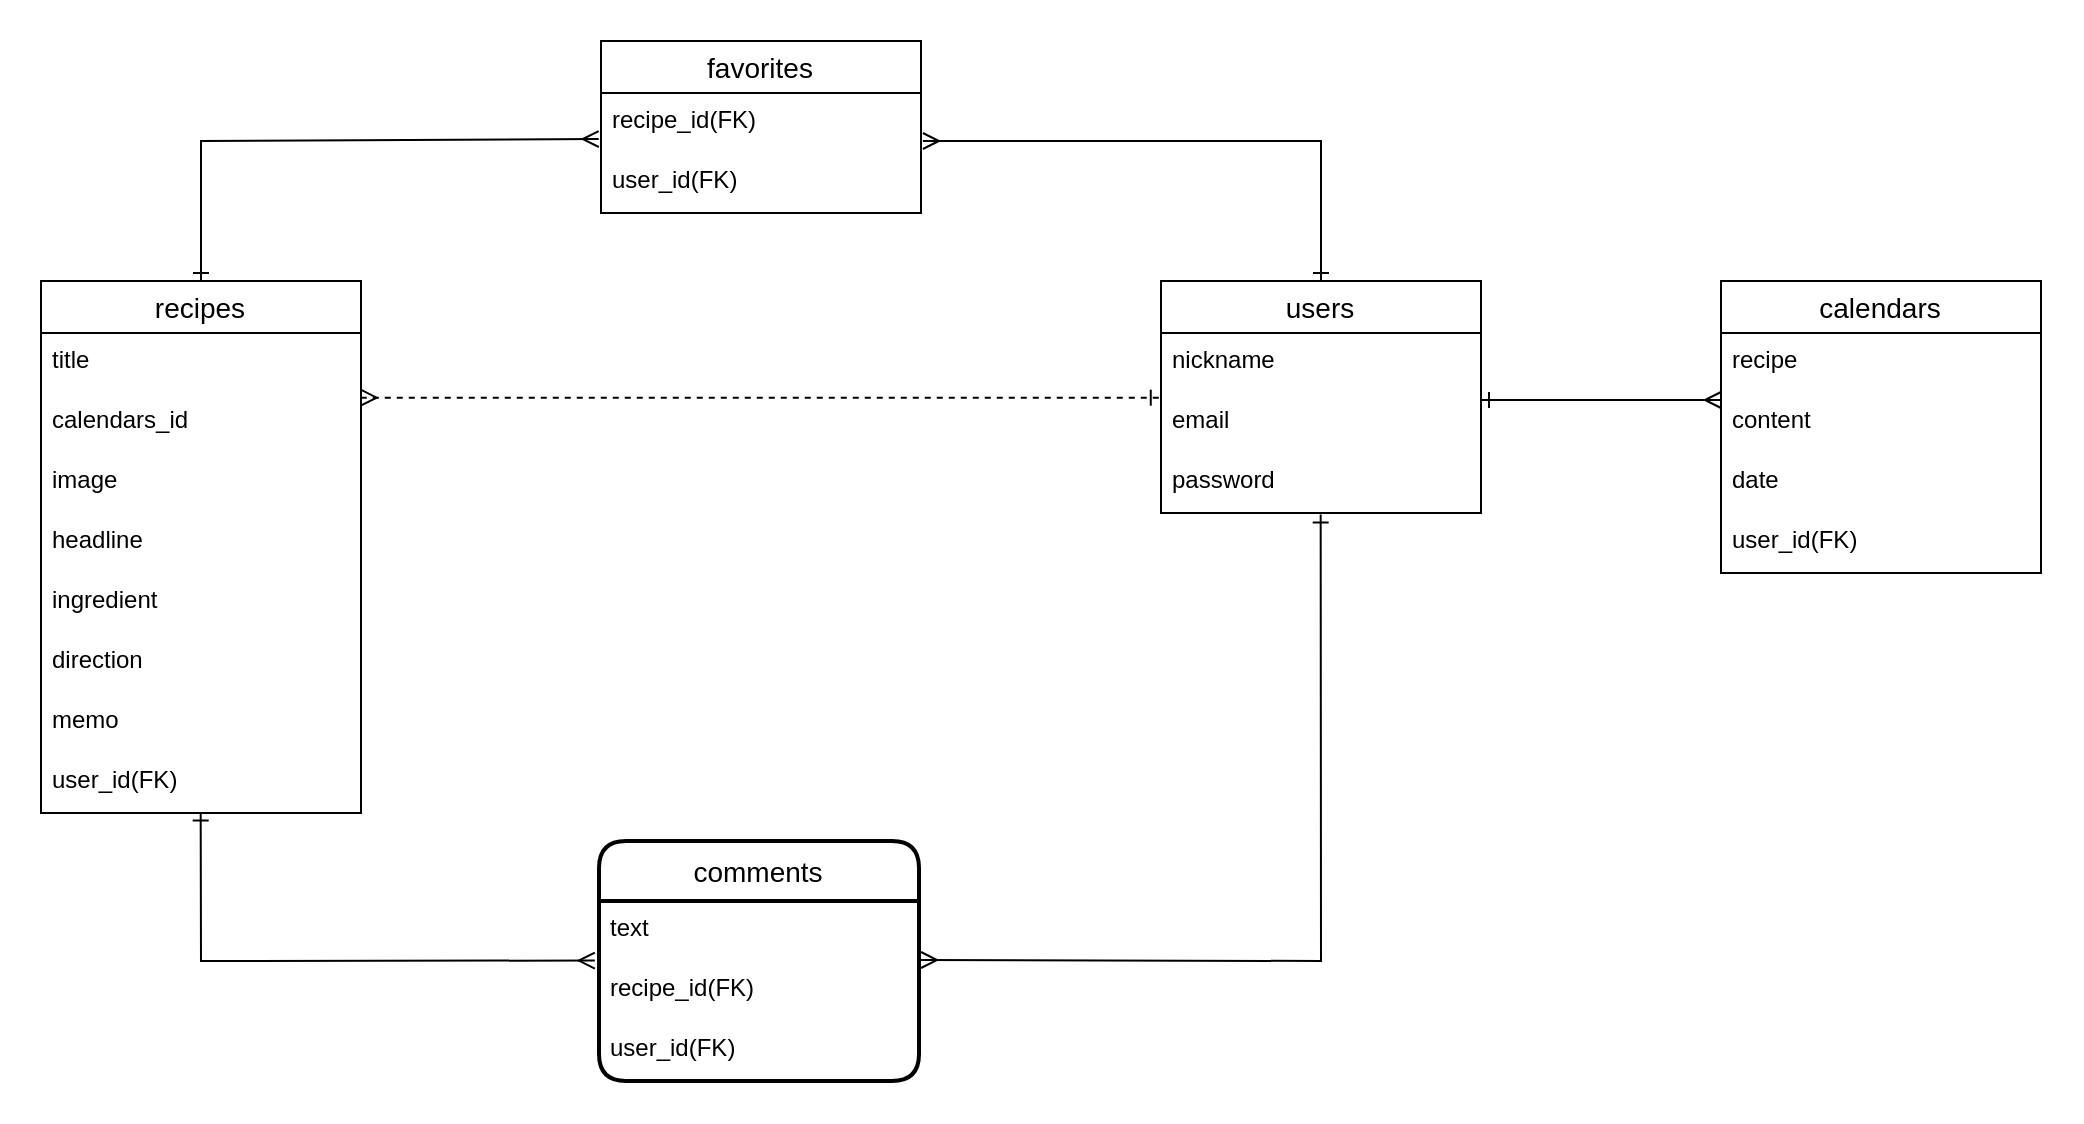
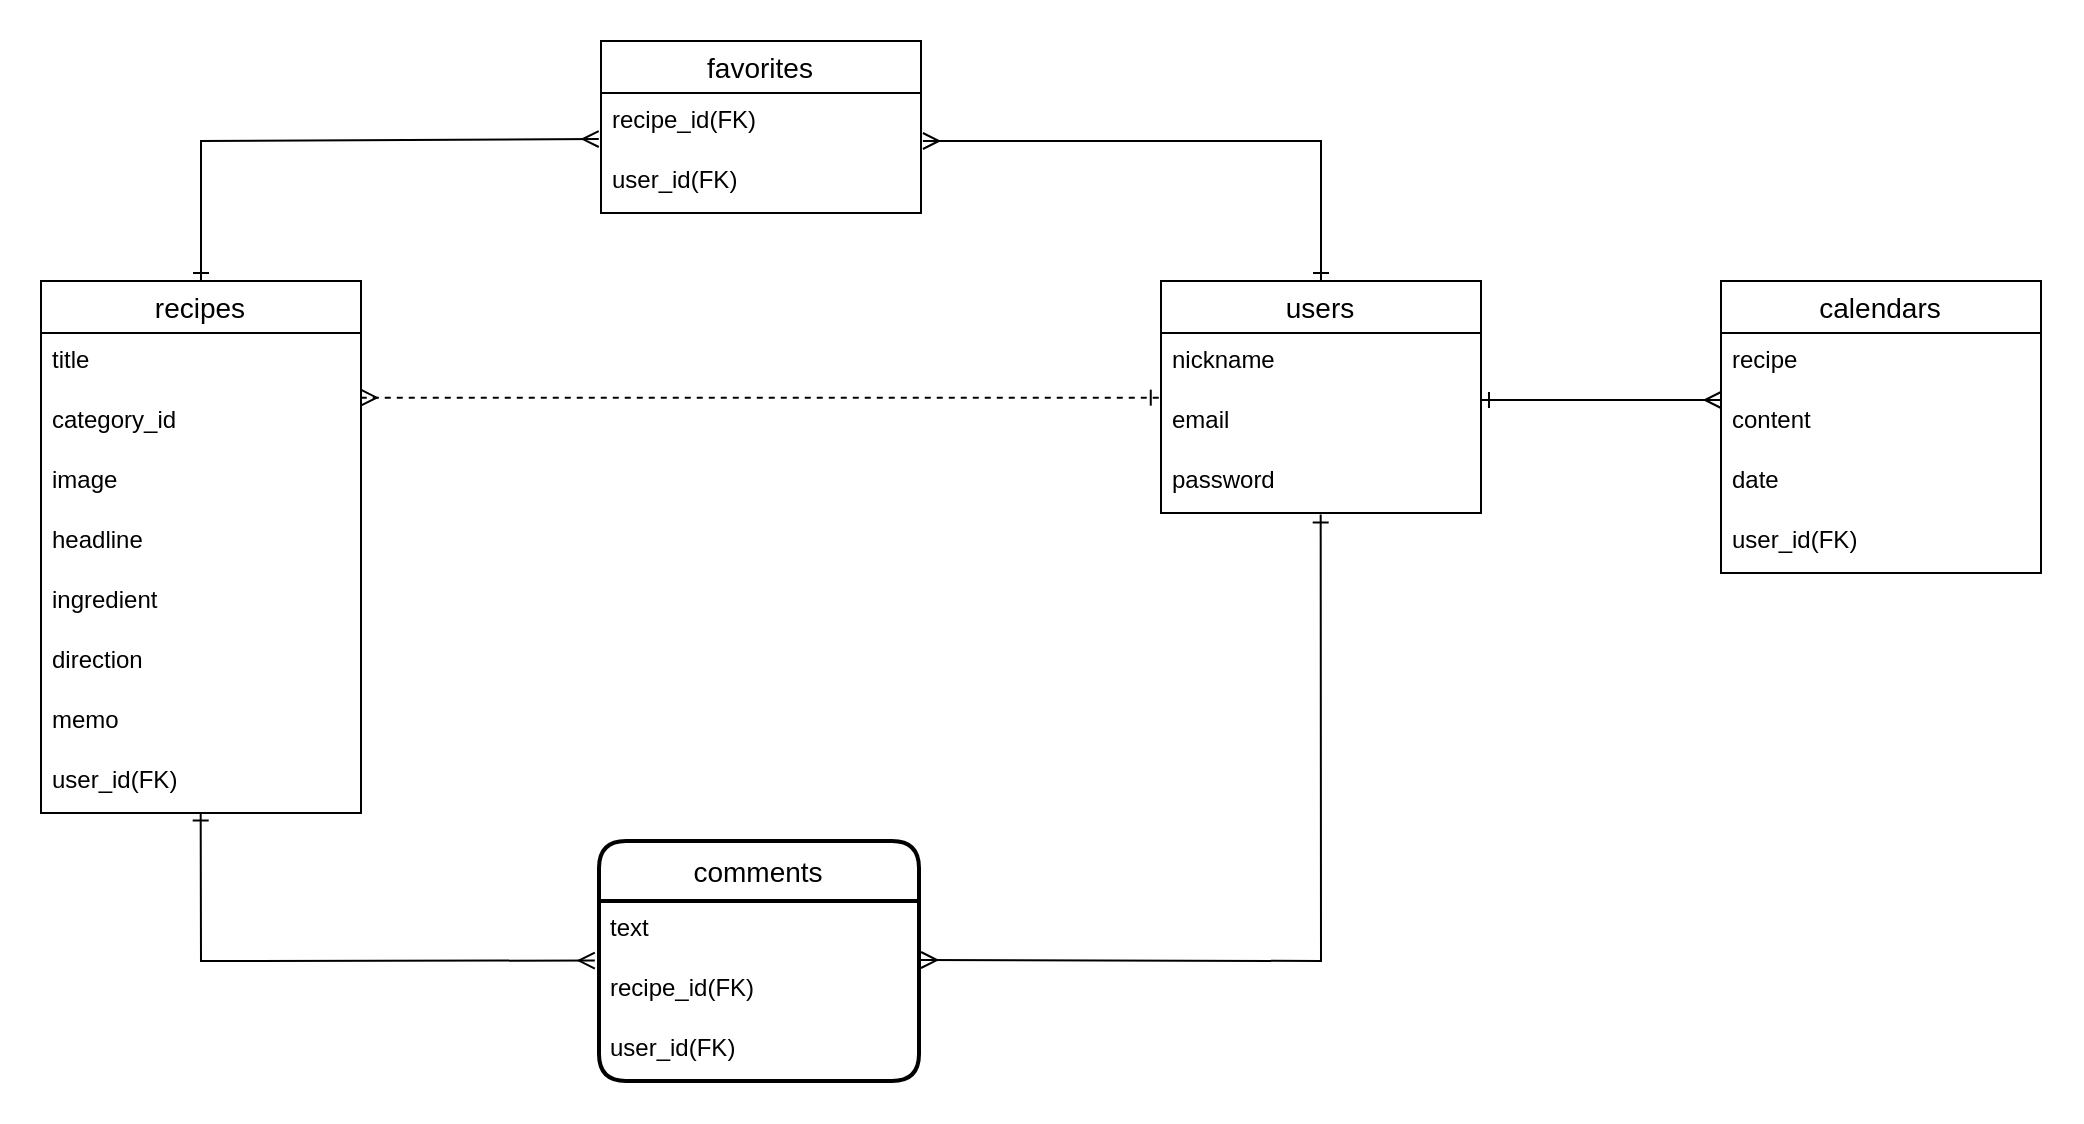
(126, 420) -> (123, 420)
